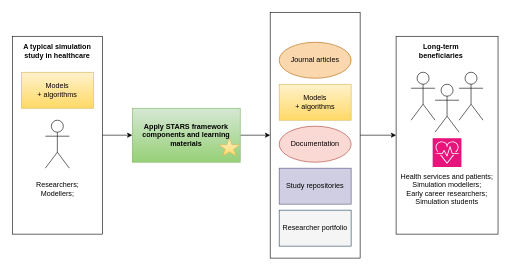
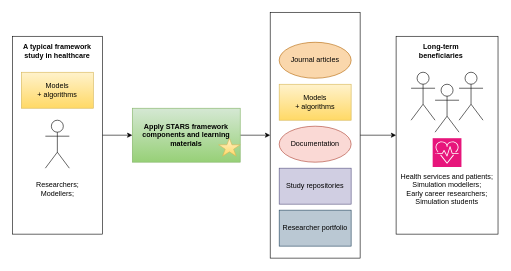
(57, 51) -> (57, 51)
(315, 228) -> (315, 228)
